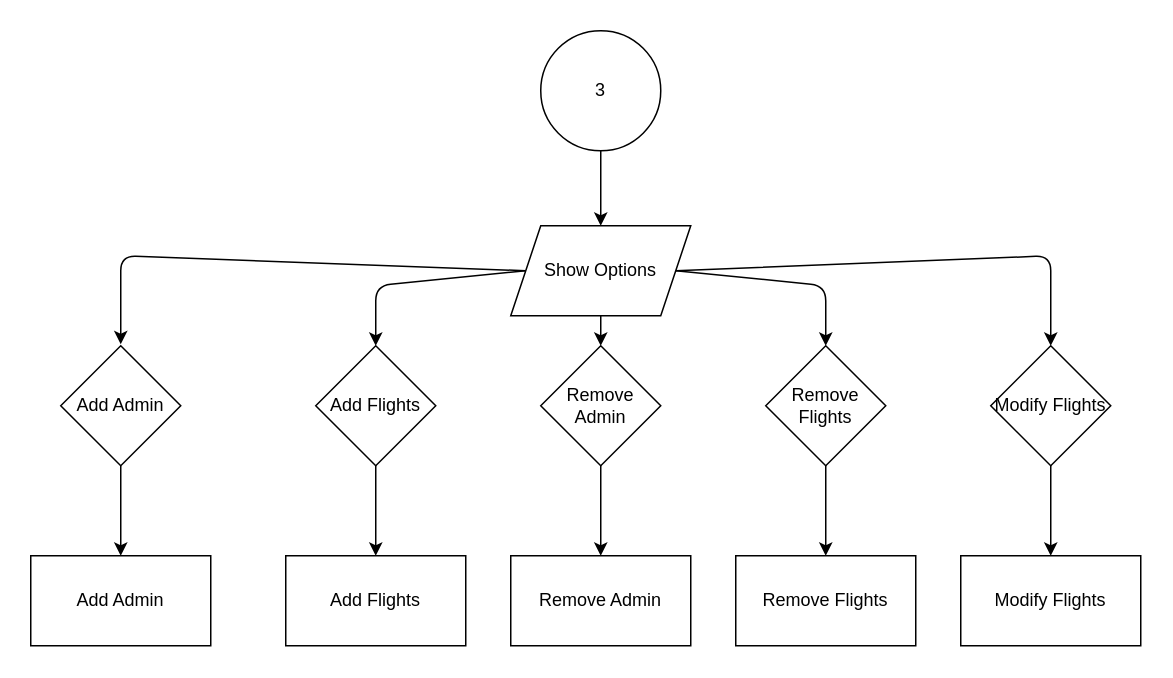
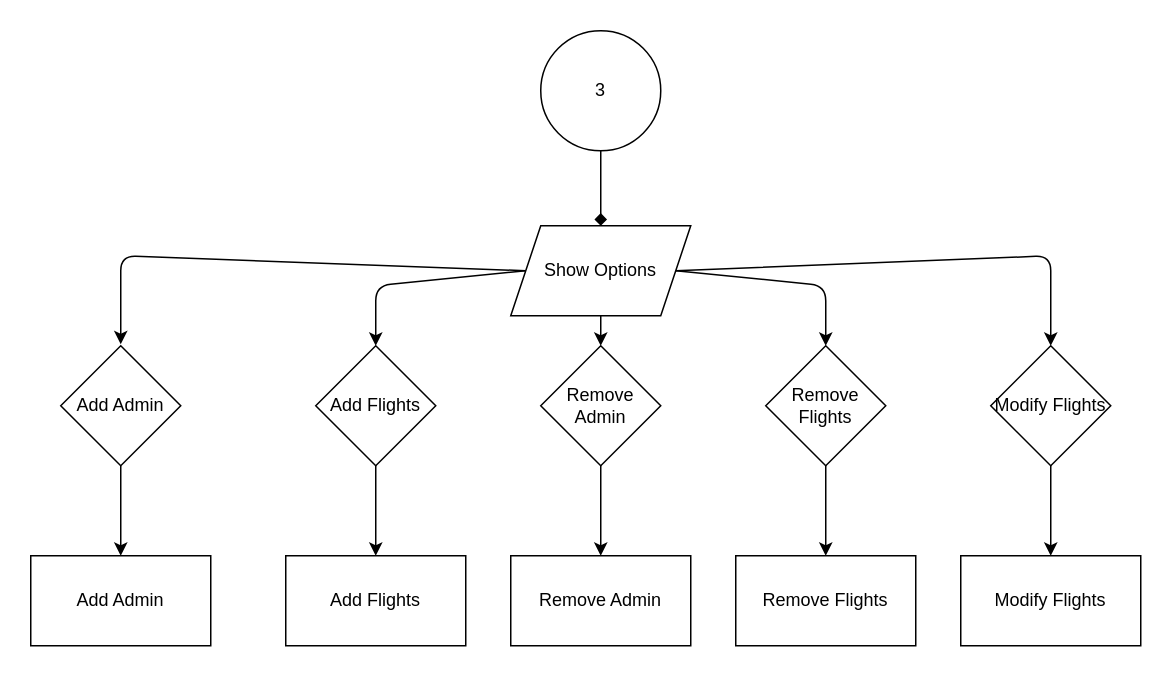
(601, 214) -> (601, 213)
